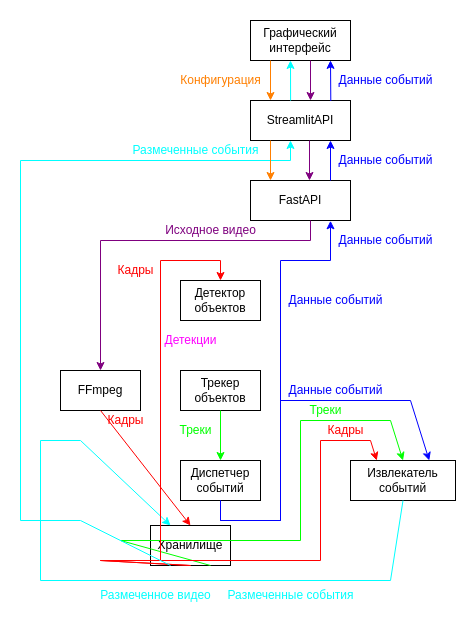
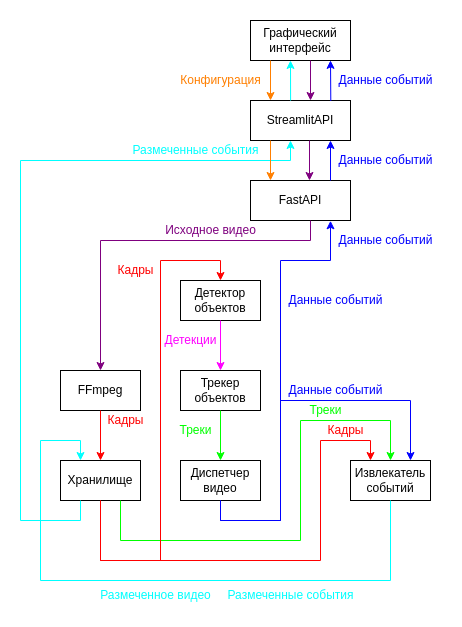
none -> (221, 342)
(221, 481) -> (221, 481)
(403, 481) -> (391, 481)
(191, 546) -> (101, 481)
